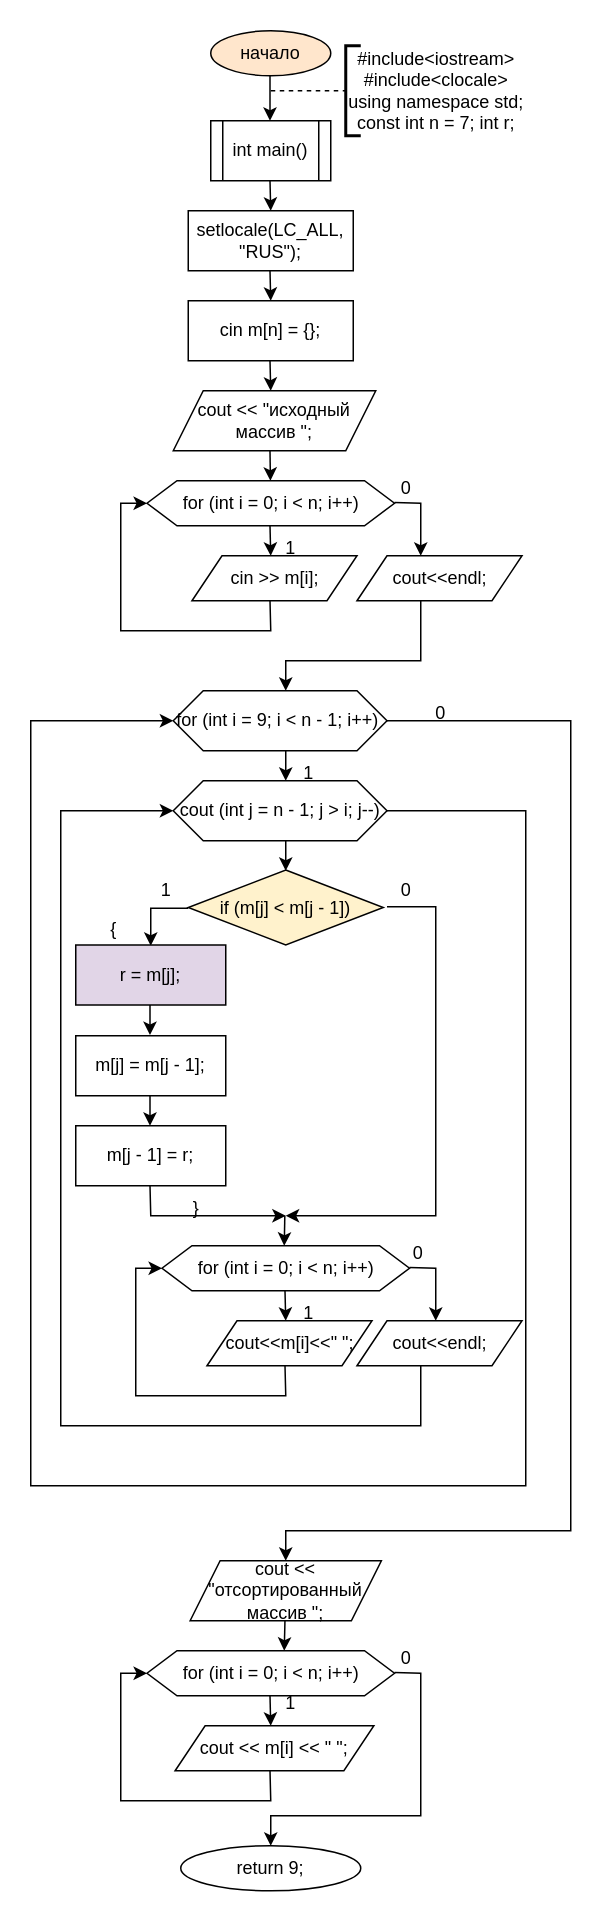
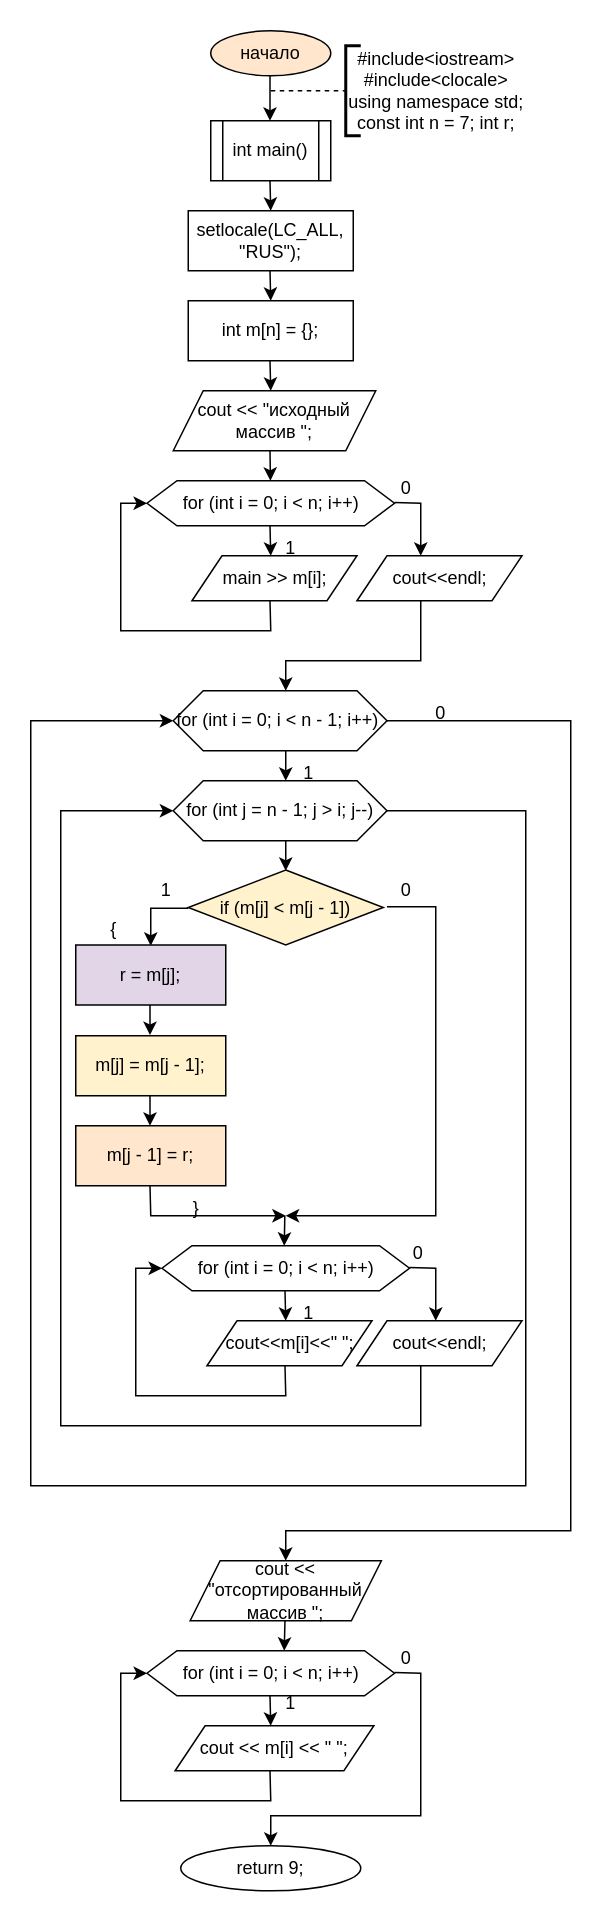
(271, 331) -> (271, 331)
(275, 578) -> (275, 578)
(281, 721) -> (281, 721)
(281, 811) -> (281, 811)
(151, 1066) -> (151, 1066)
(151, 1156) -> (151, 1156)
